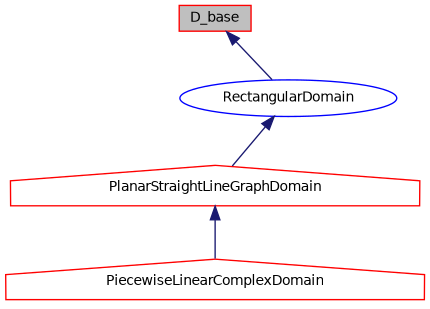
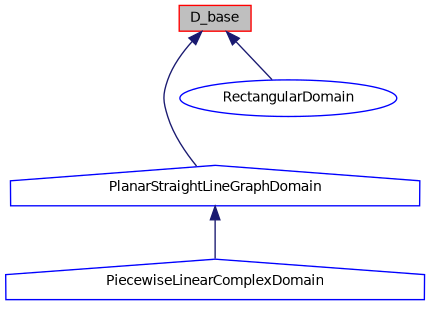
(249, 146) -> (165, 104)
(215, 188) -> (215, 188)
(215, 282) -> (215, 282)
